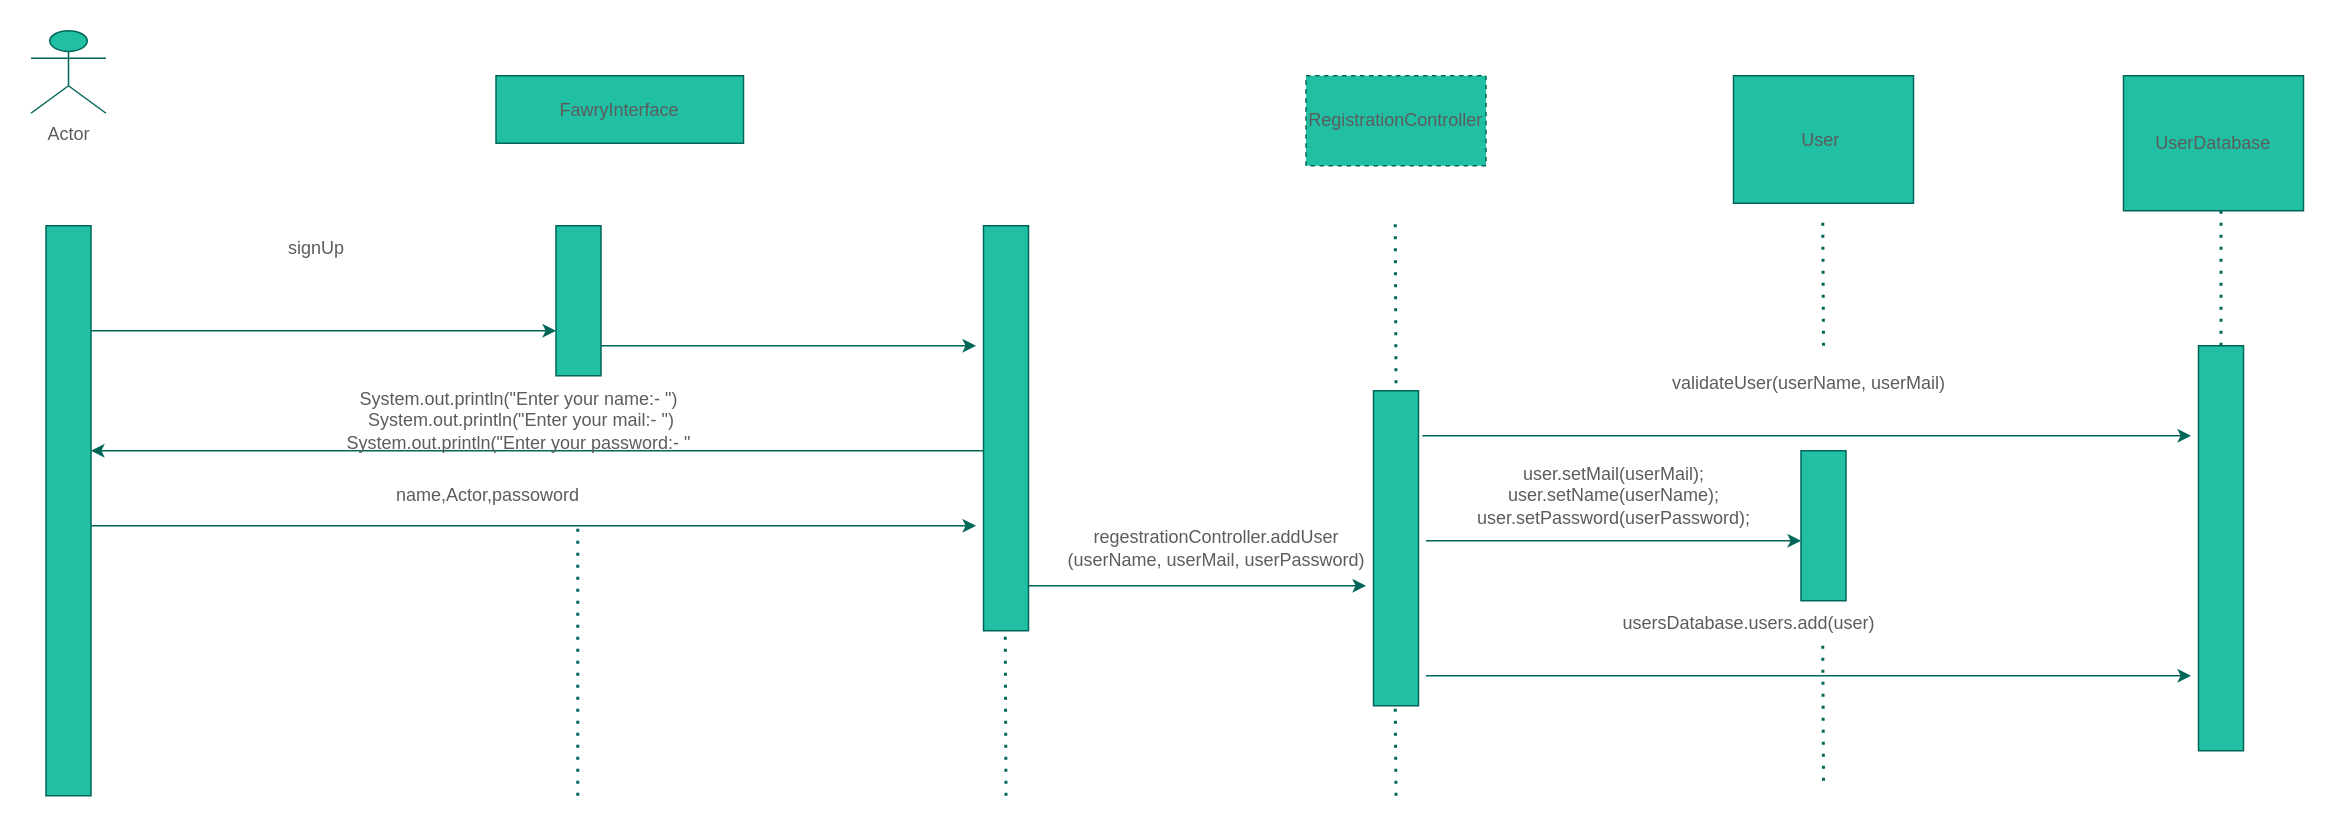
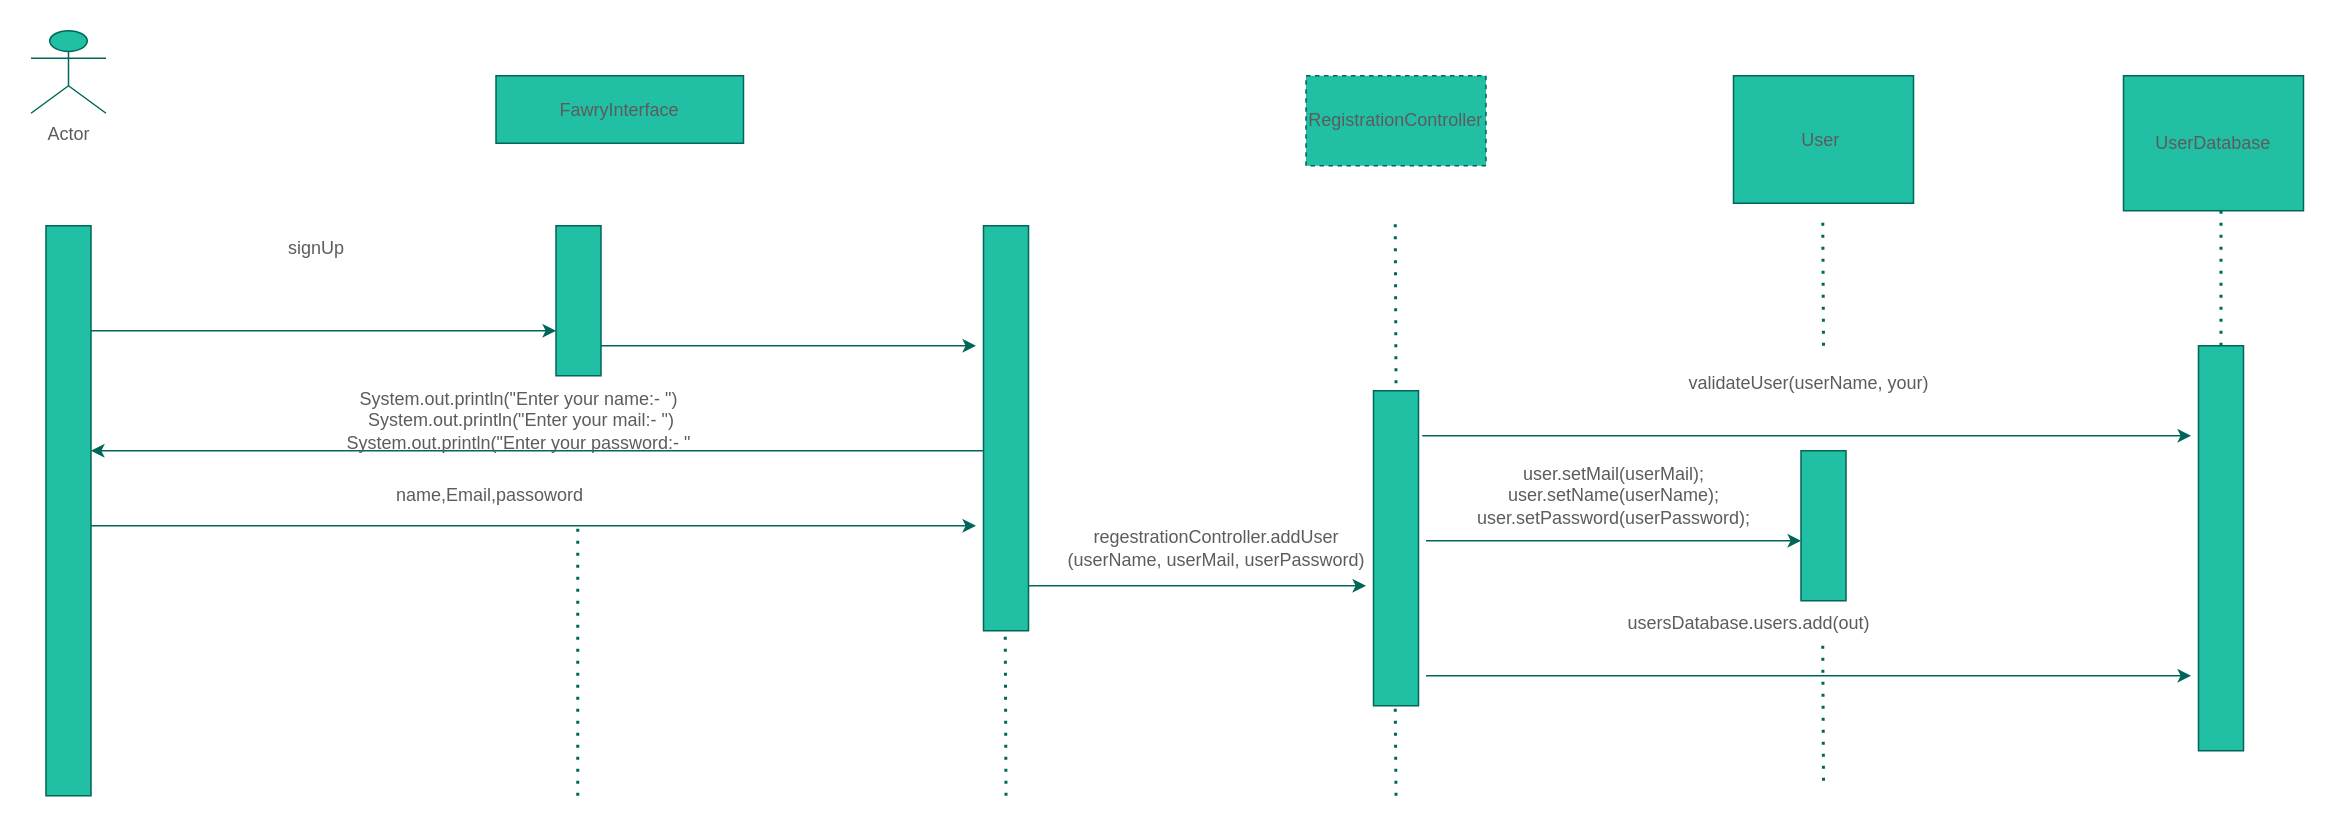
(1809, 383) -> (1809, 383)
(497, 496) -> (497, 496)
(1749, 623) -> (1749, 623)
